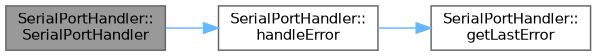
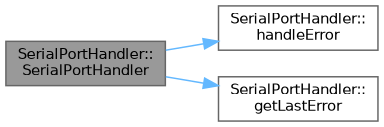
(397, 28) -> (185, 80)
